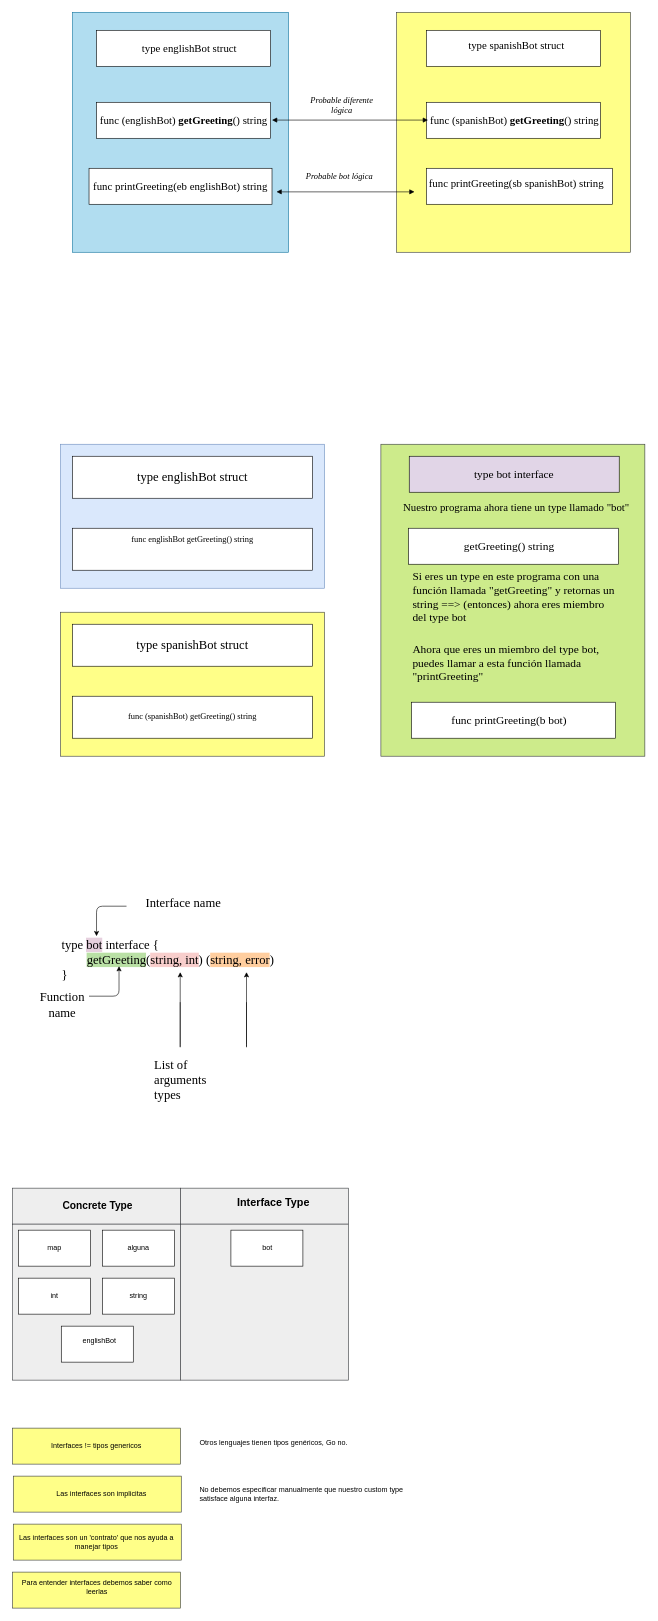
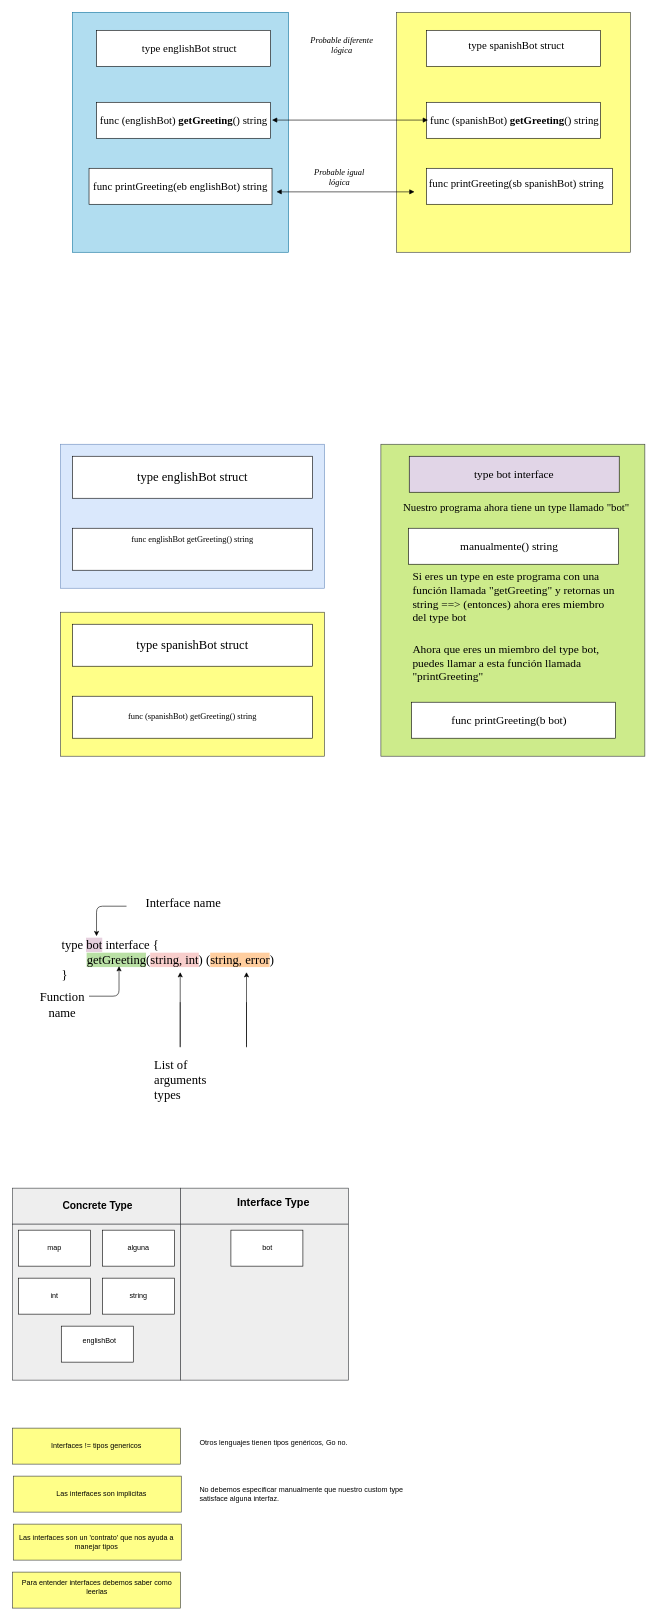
(342, 105) -> (342, 45)
(339, 177) -> (339, 177)
(509, 546) -> (509, 546)
